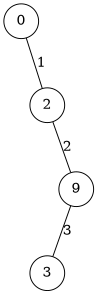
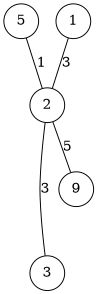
(21, 21) -> (21, 21)
none -> (73, 21)
(68, 147) -> (68, 147)
(62, 231) -> (40, 189)
